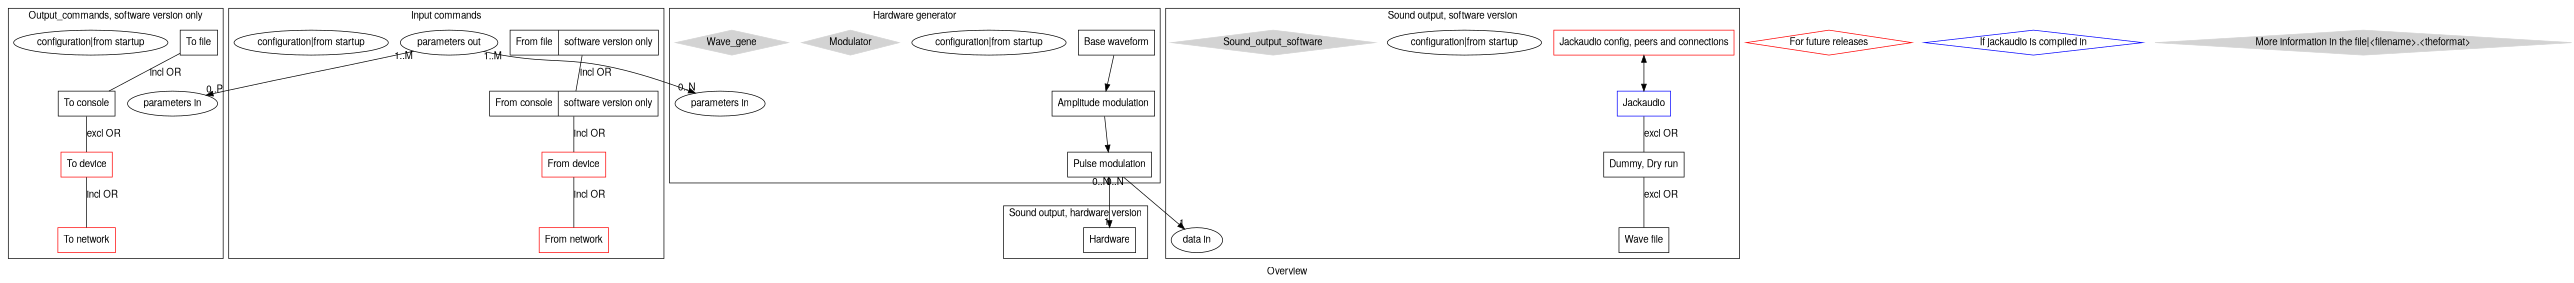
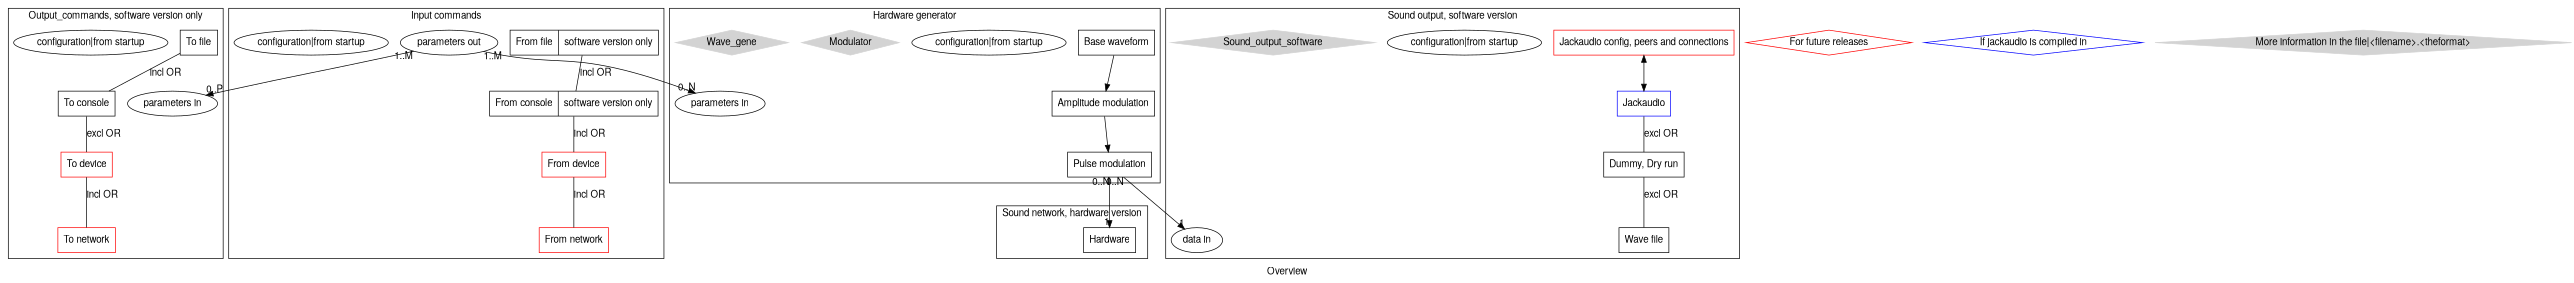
(1076, 214) -> (1072, 214)
